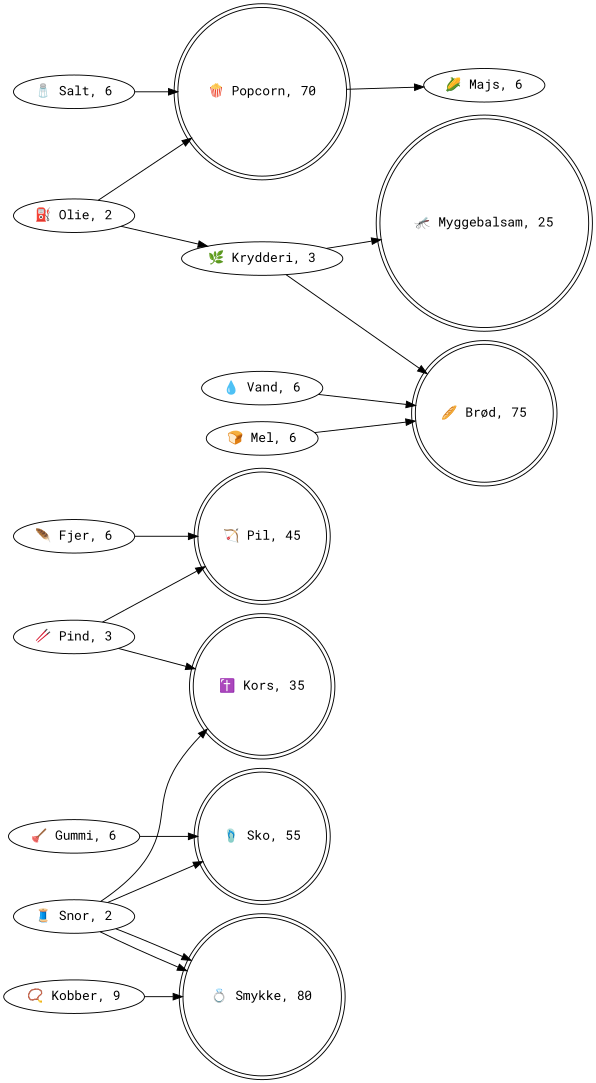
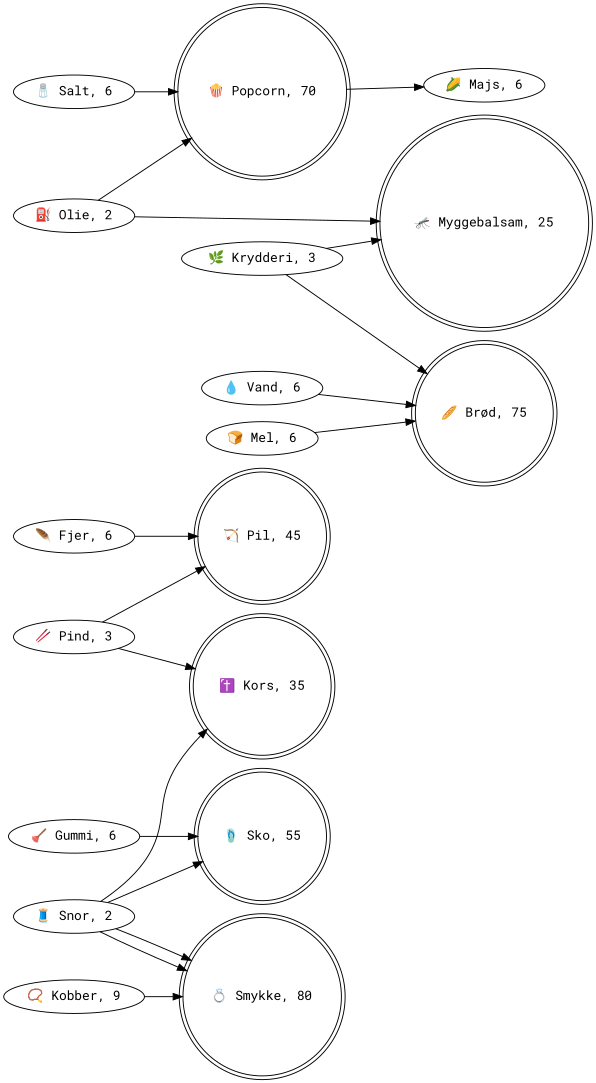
(160, 235) -> (253, 219)
